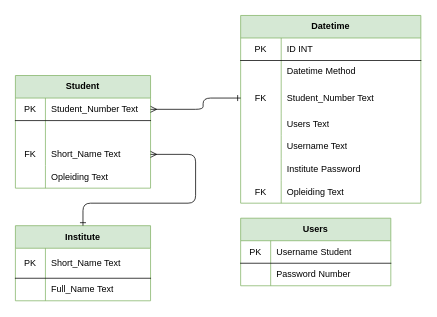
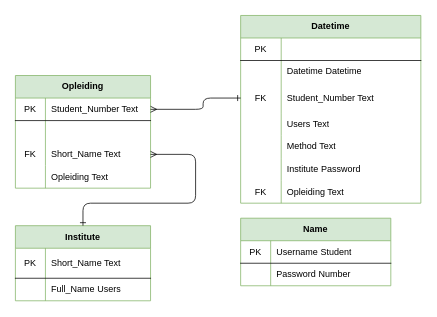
(351, 49) -> none
(322, 72) -> (326, 72)
(83, 87) -> (83, 87)
(318, 147) -> (313, 147)
(315, 229) -> (315, 229)
(83, 289) -> (86, 289)
